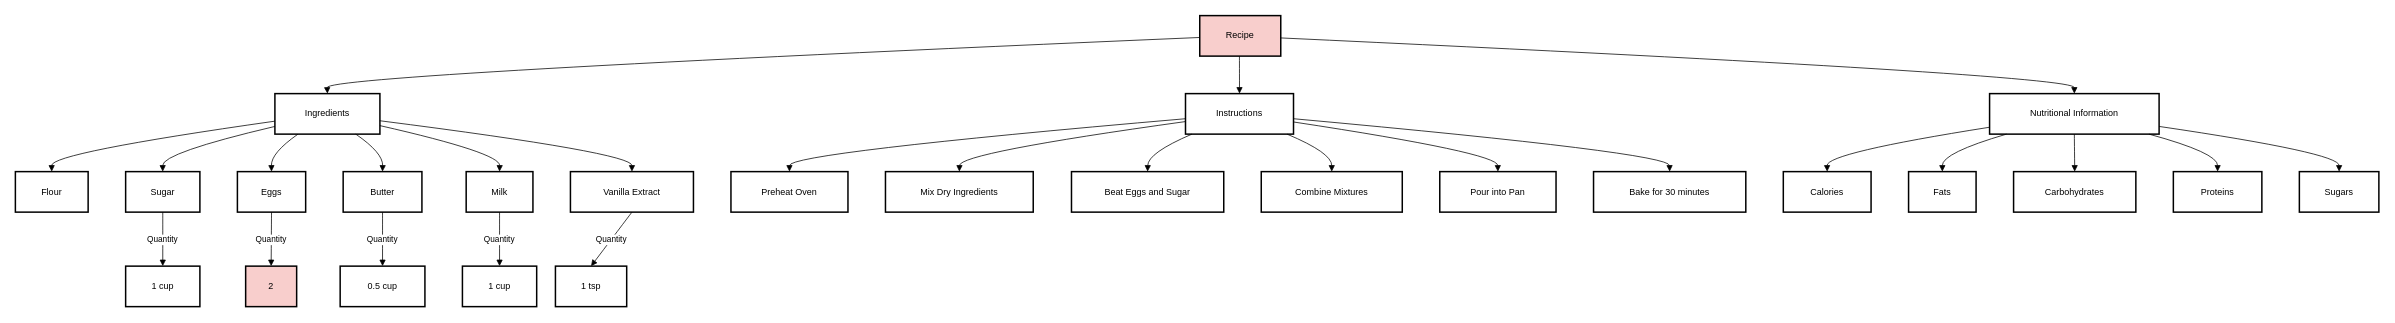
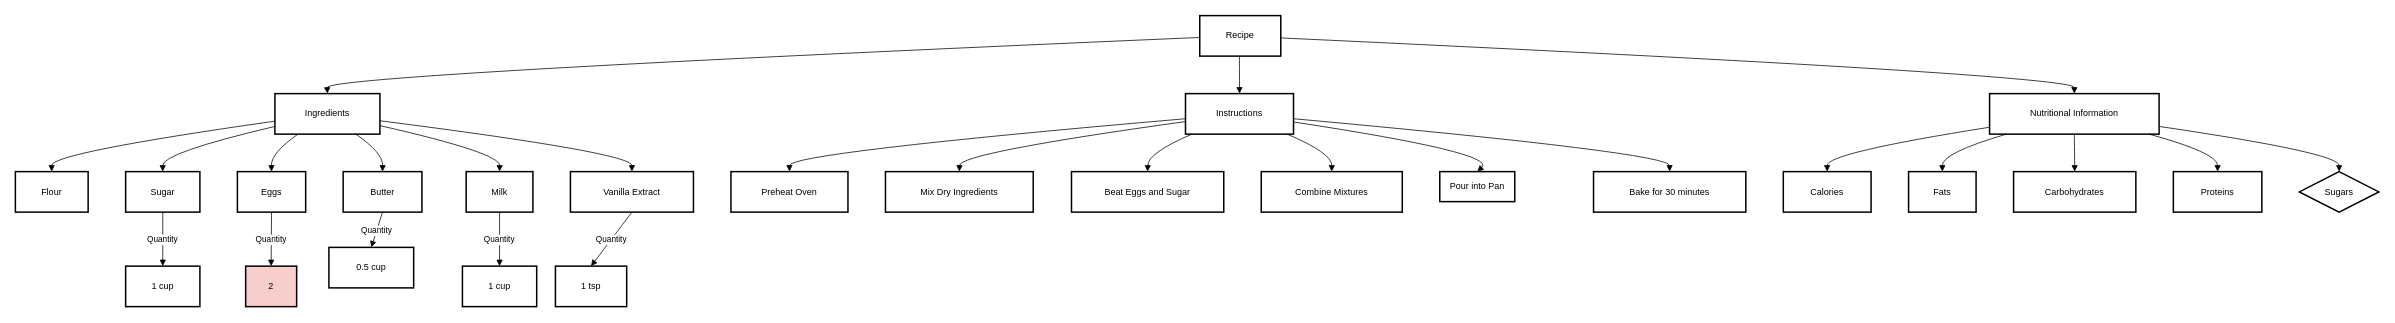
(1240, 36) -> (1240, 36)
(1498, 192) -> (1477, 186)
(2339, 192) -> (2339, 192)
(383, 286) -> (371, 267)
